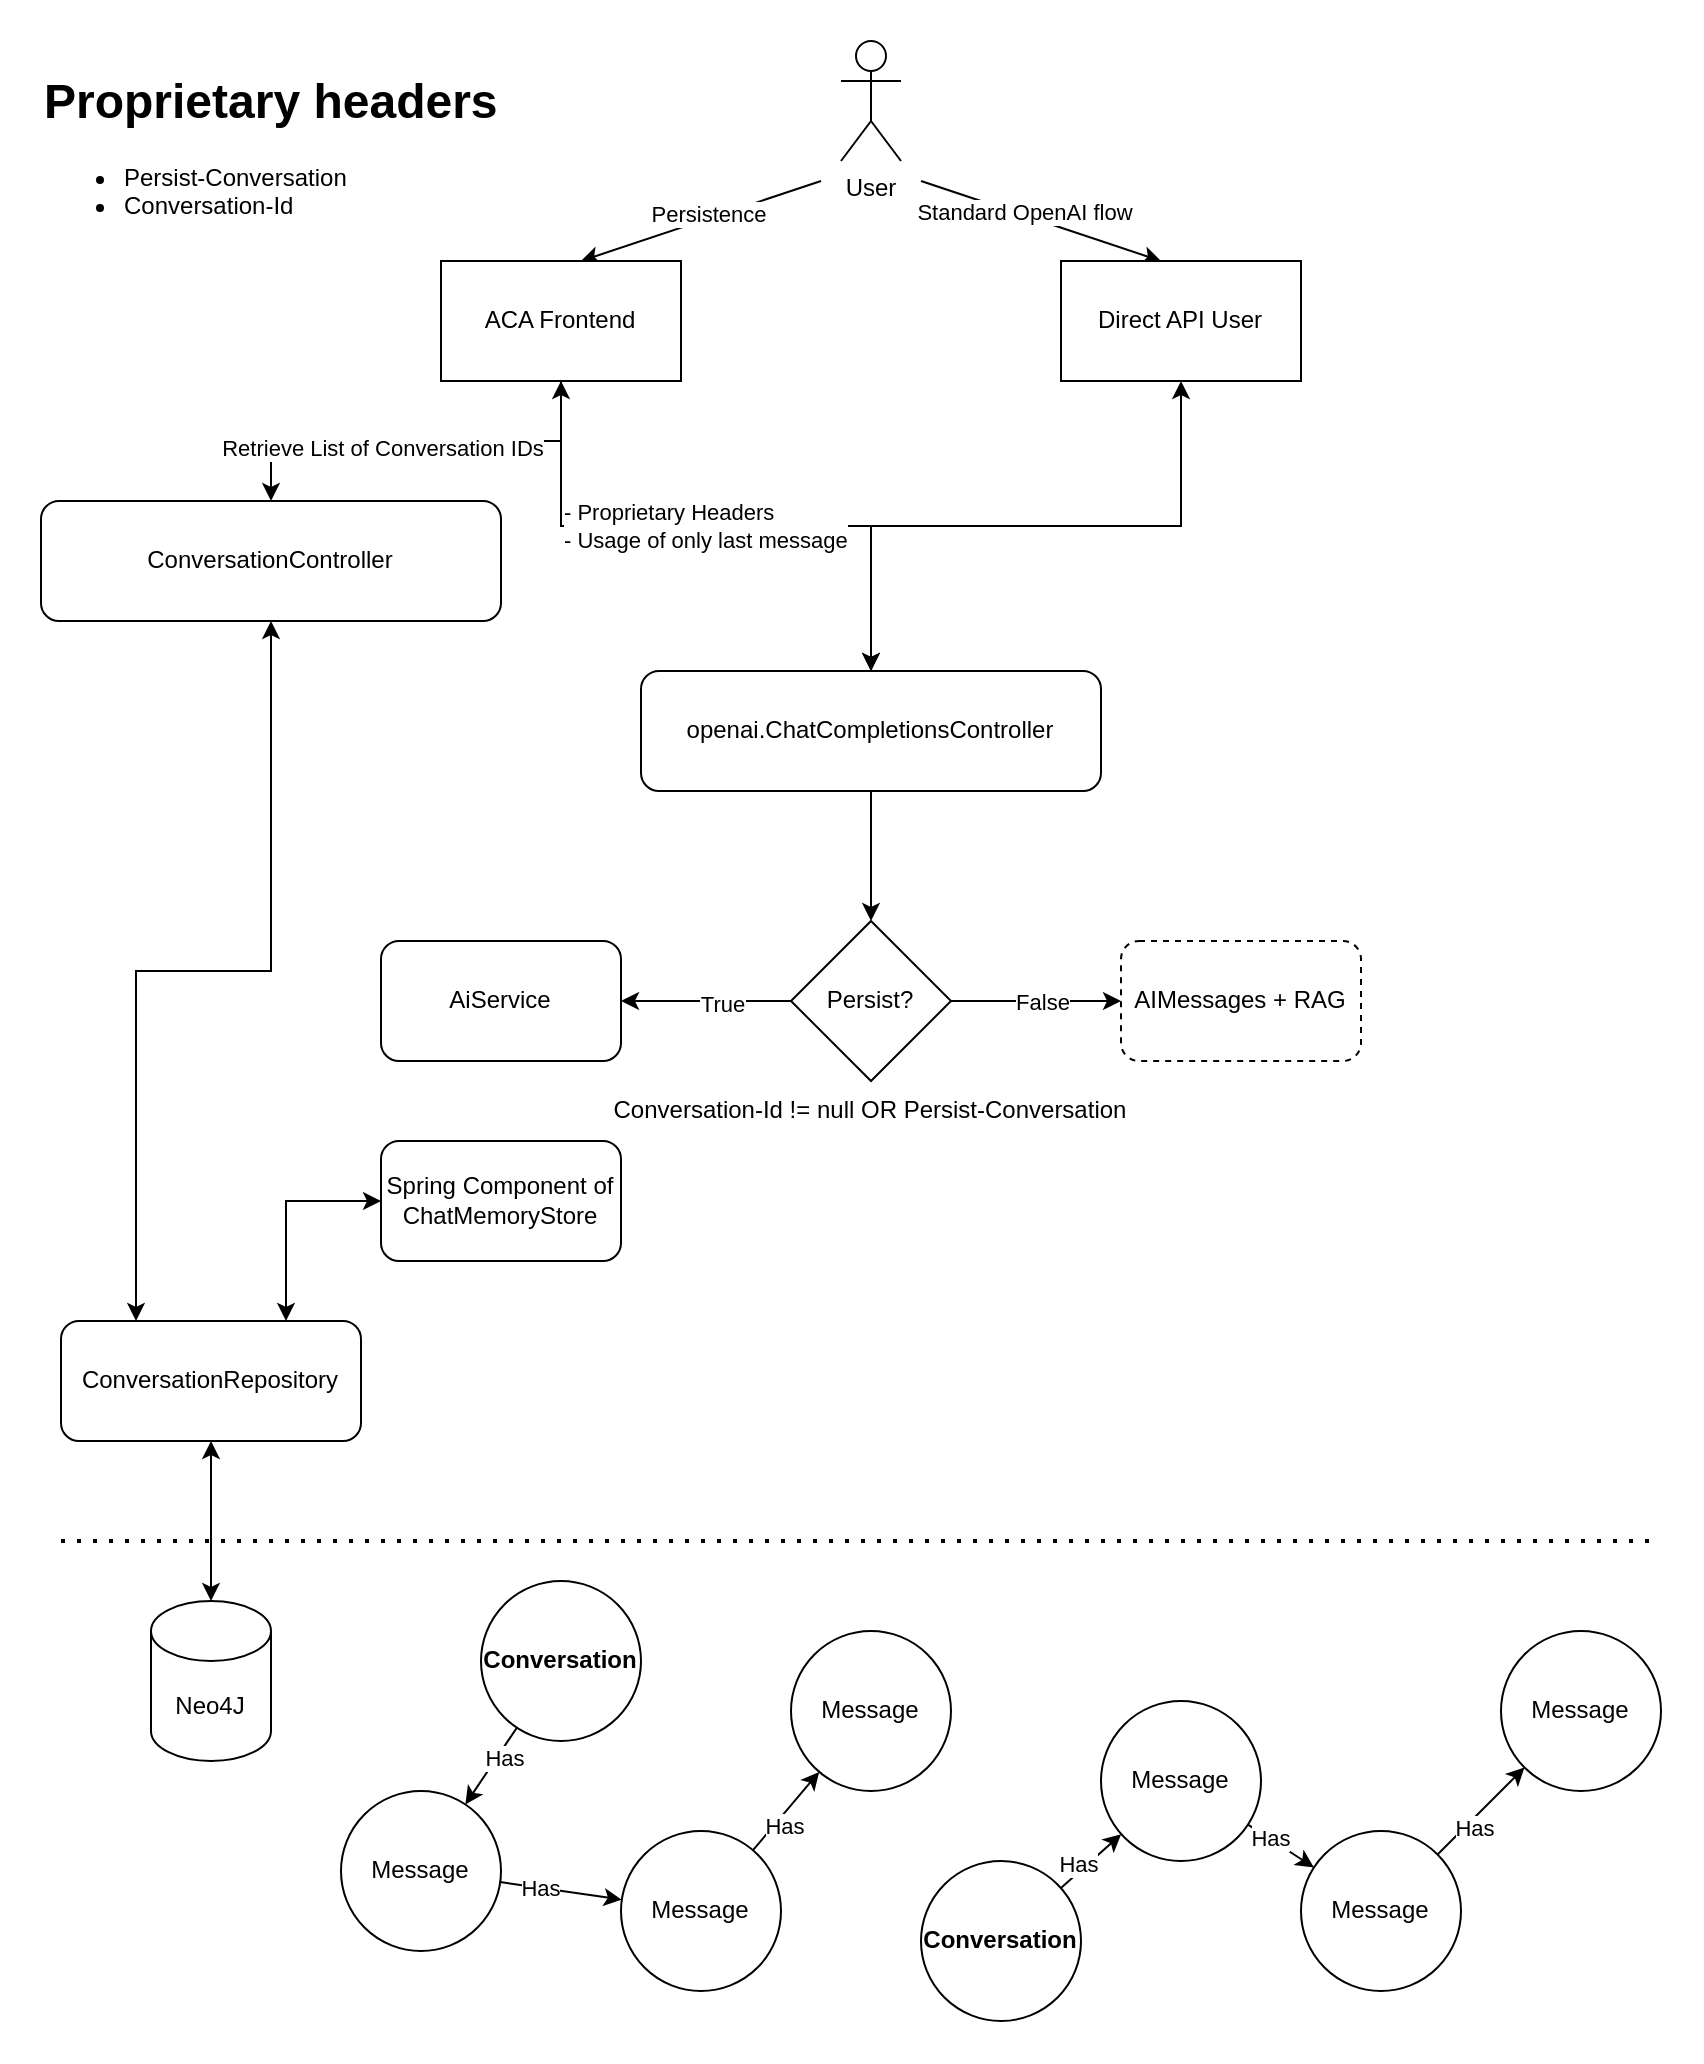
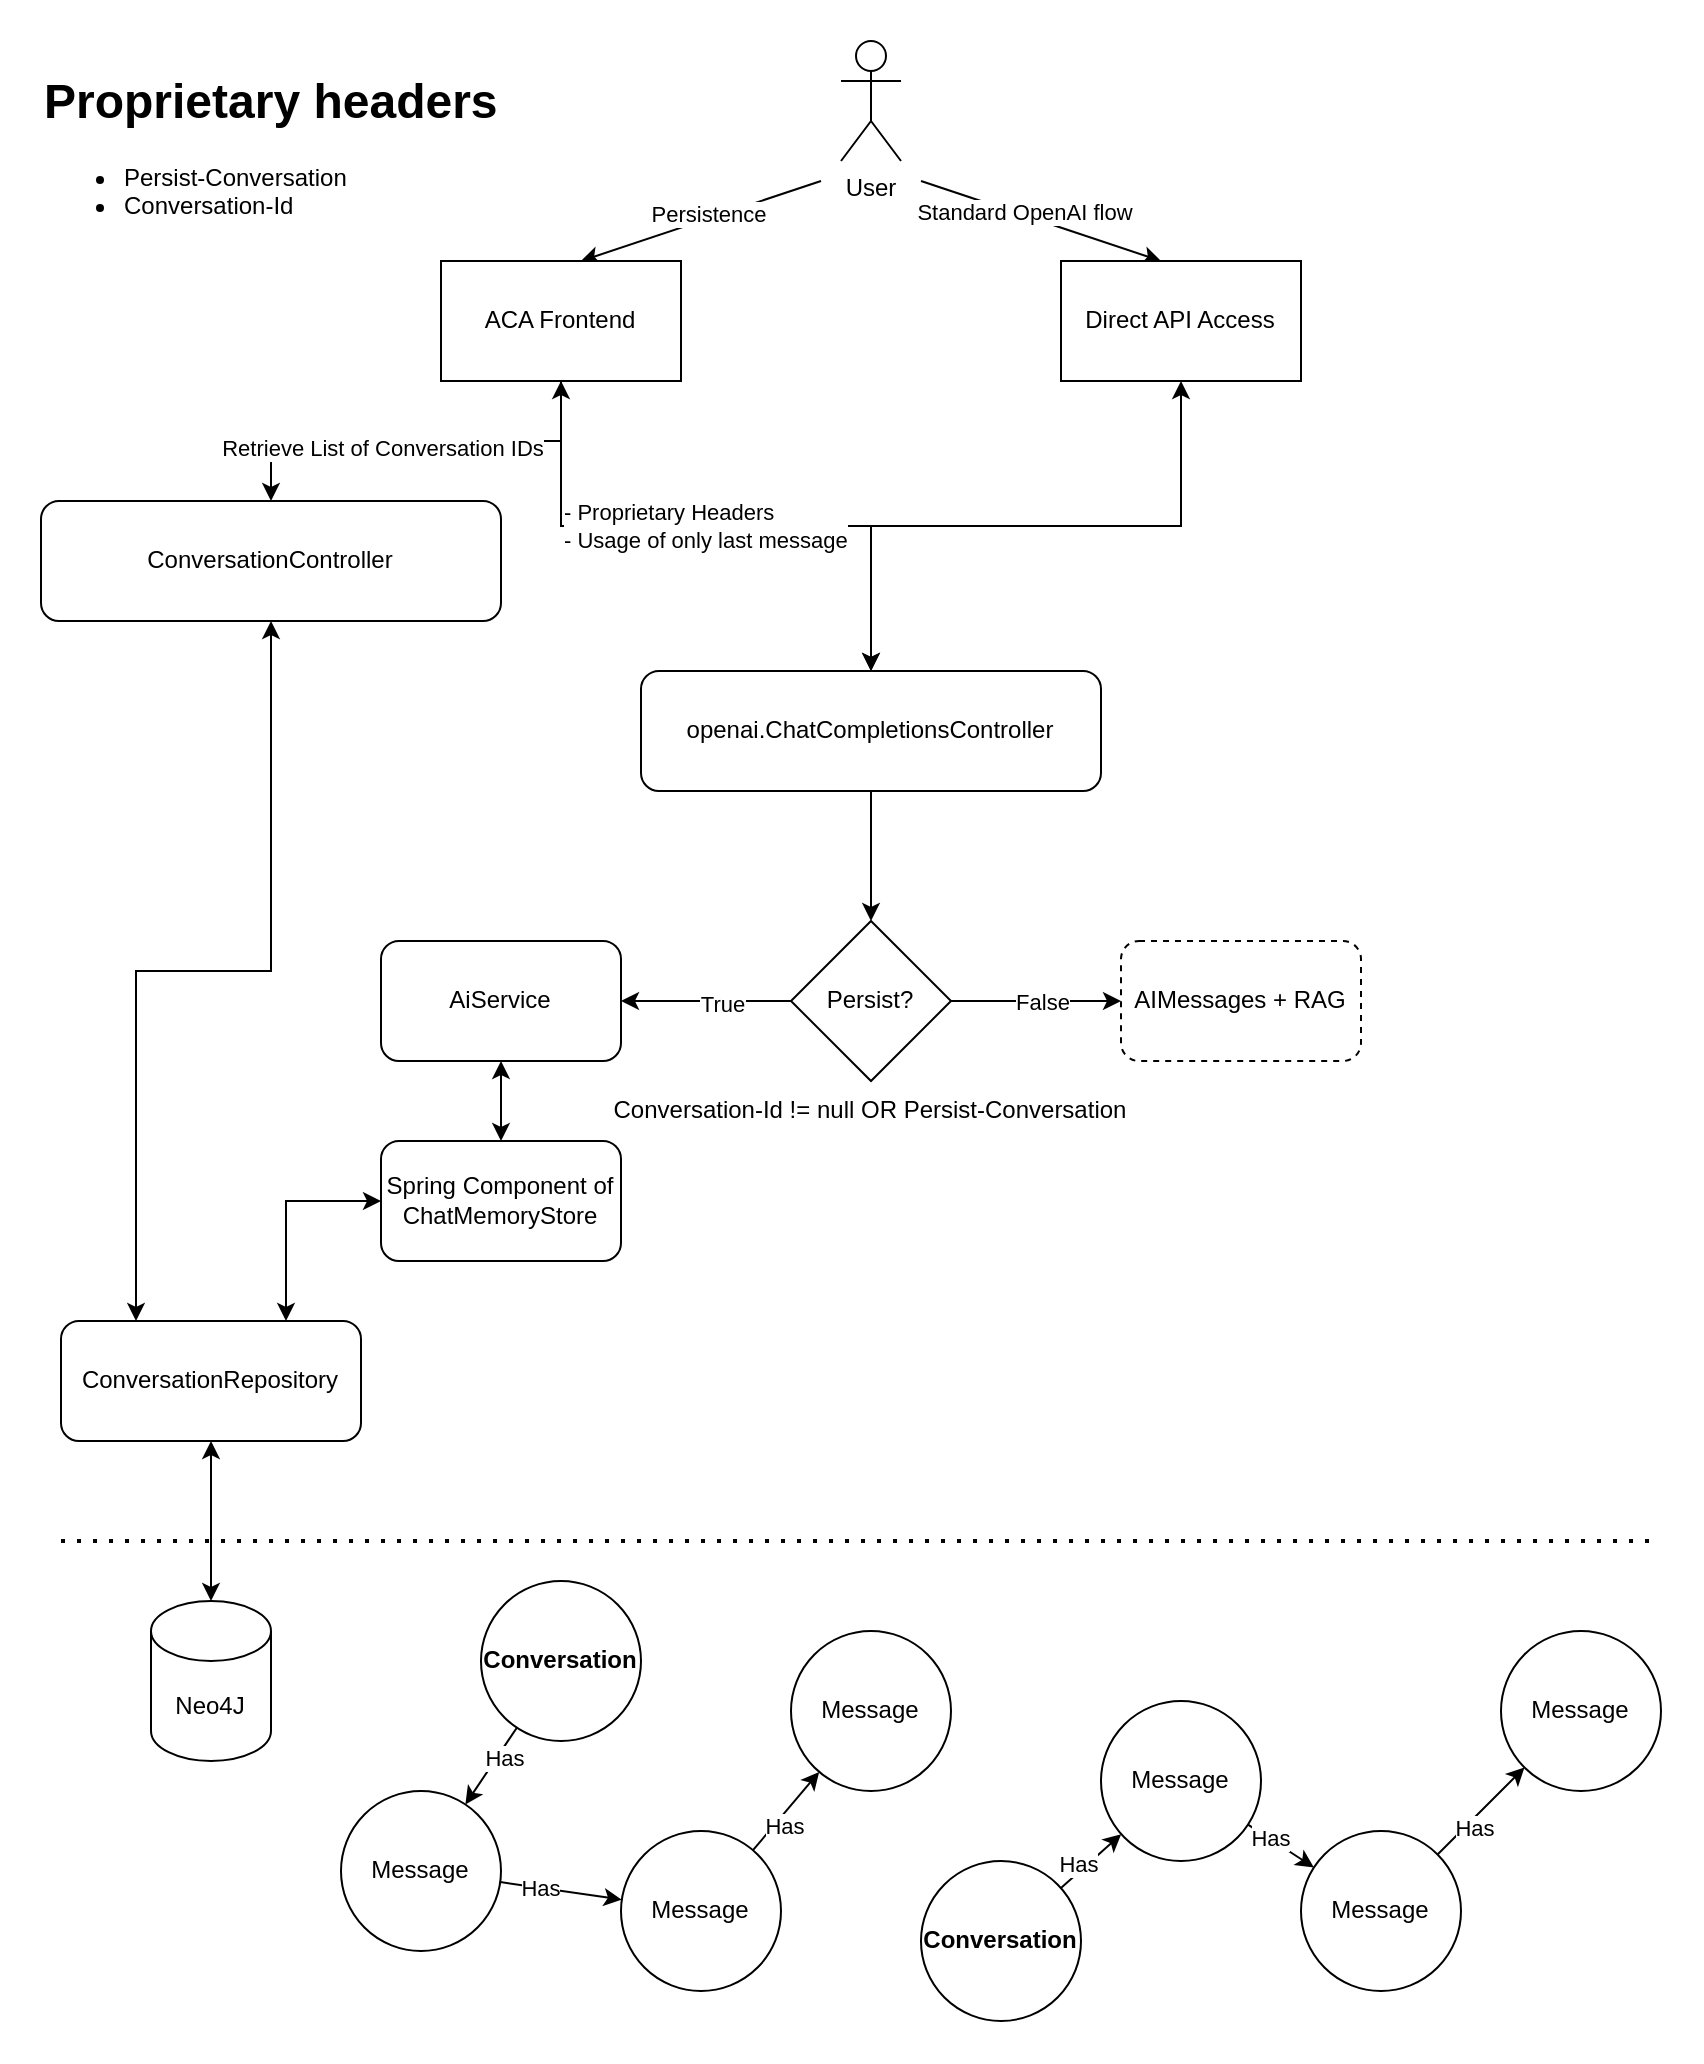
(1181, 321) -> (1181, 321)
none -> (501, 1101)
